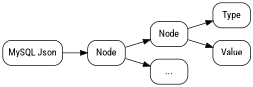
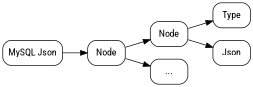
(232, 53) -> (232, 53)
